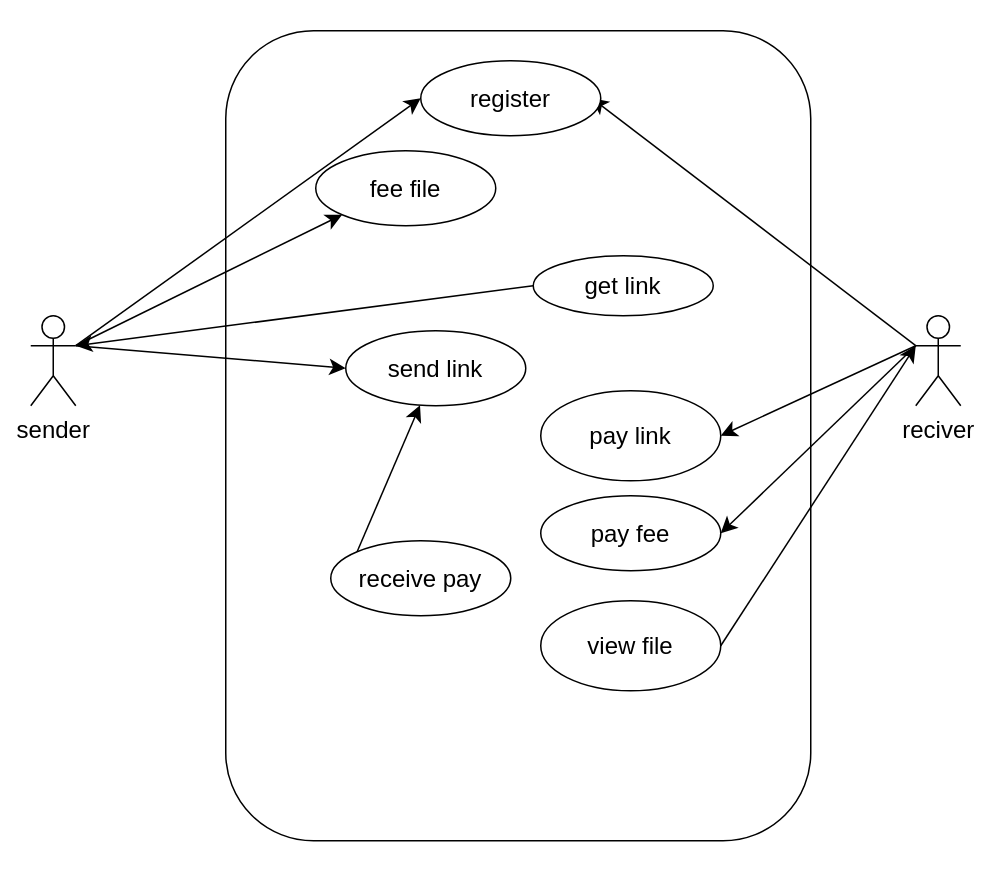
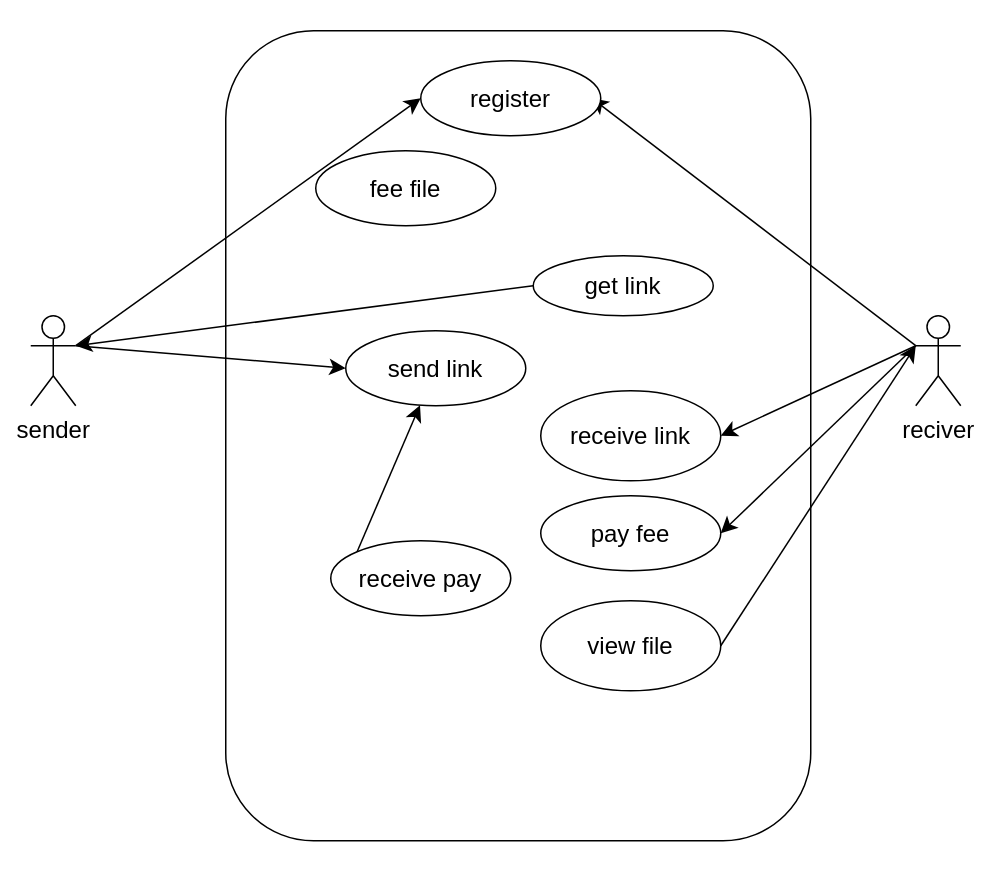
(210, 280) -> none
(631, 436) -> (631, 436)
